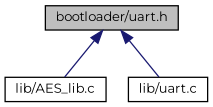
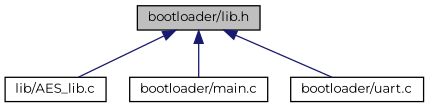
(112, 18) -> (199, 18)
(168, 89) -> (357, 89)
none -> (199, 89)
